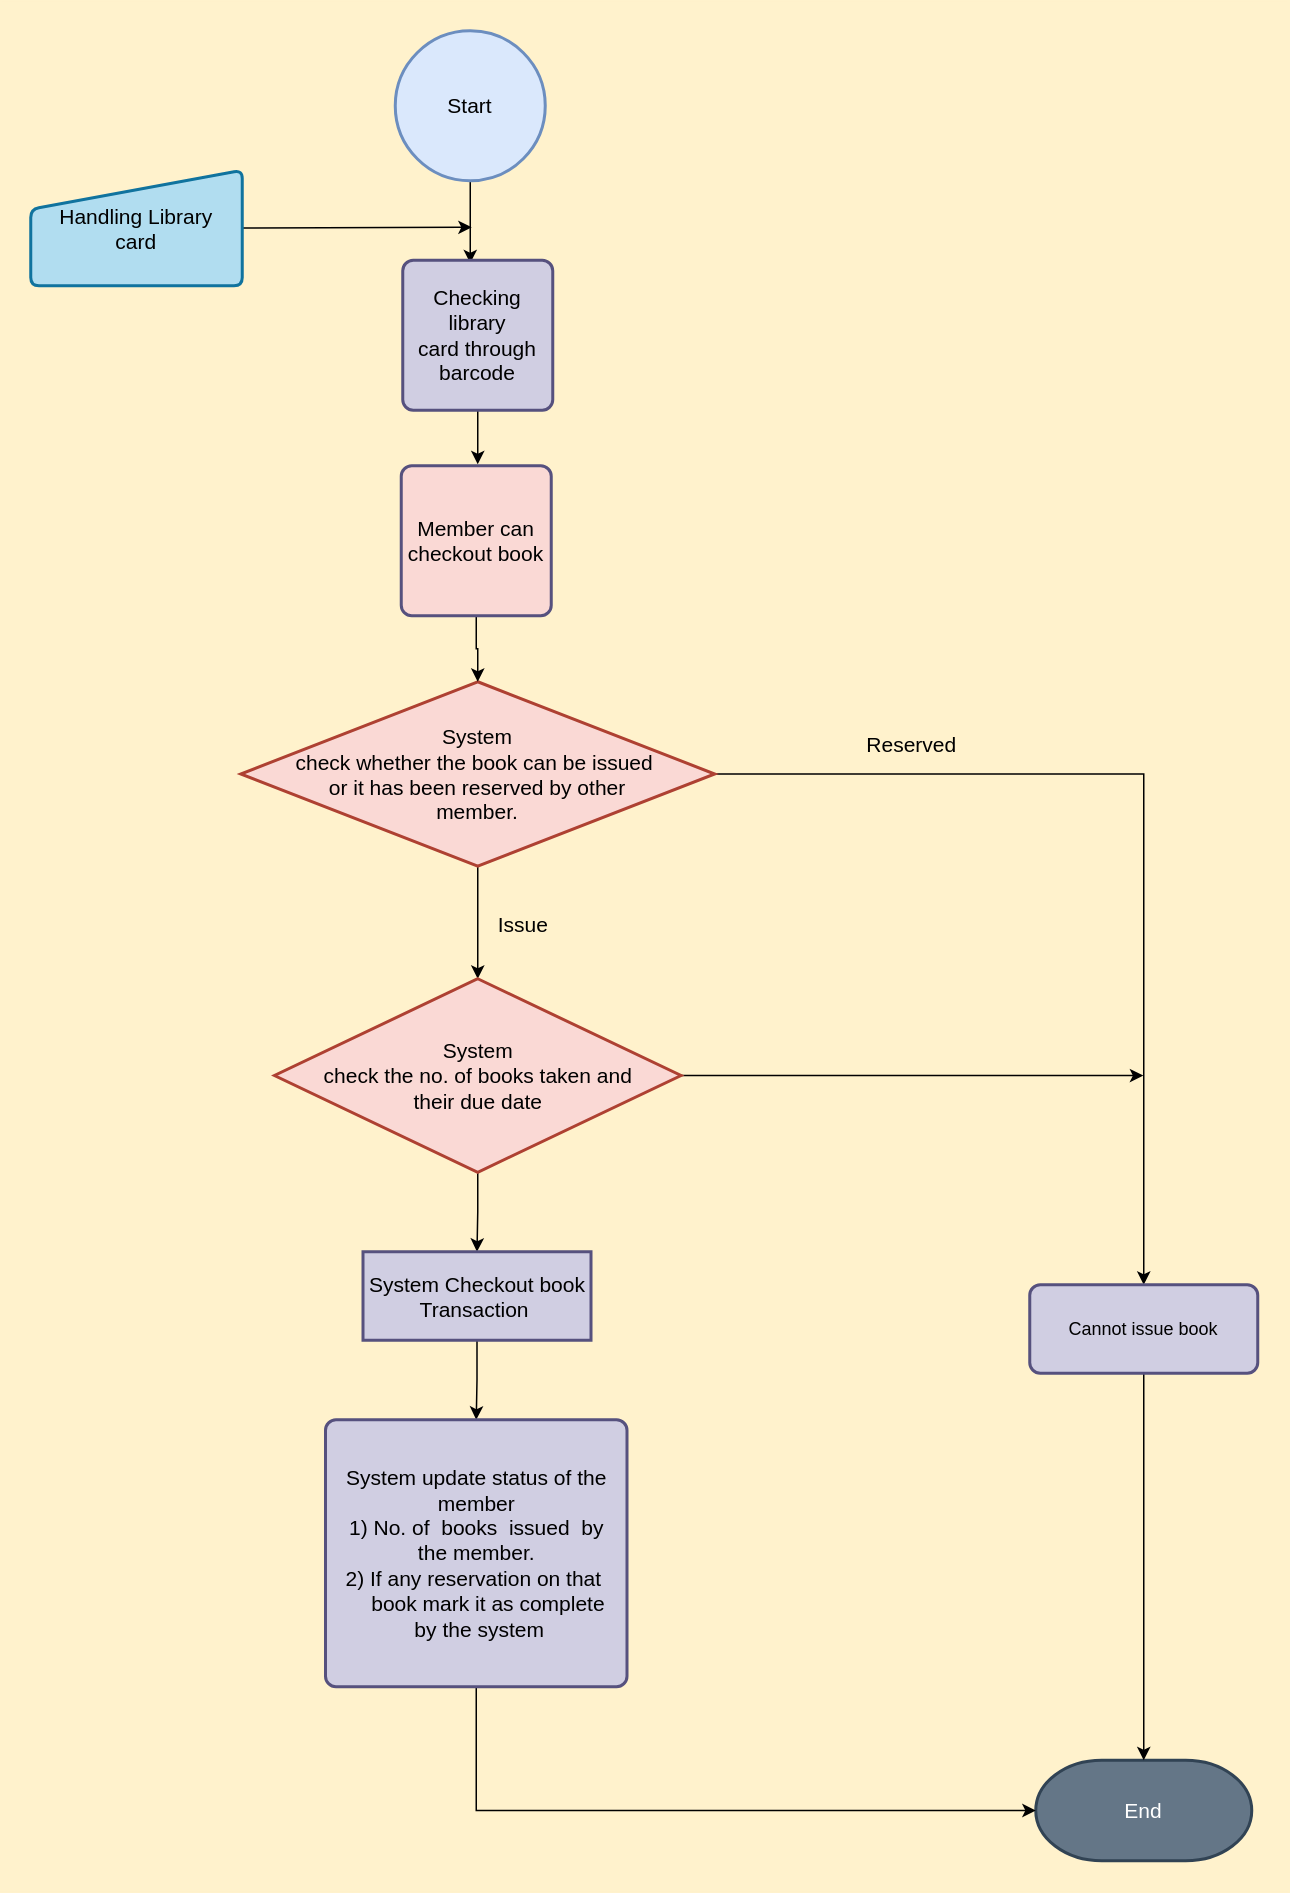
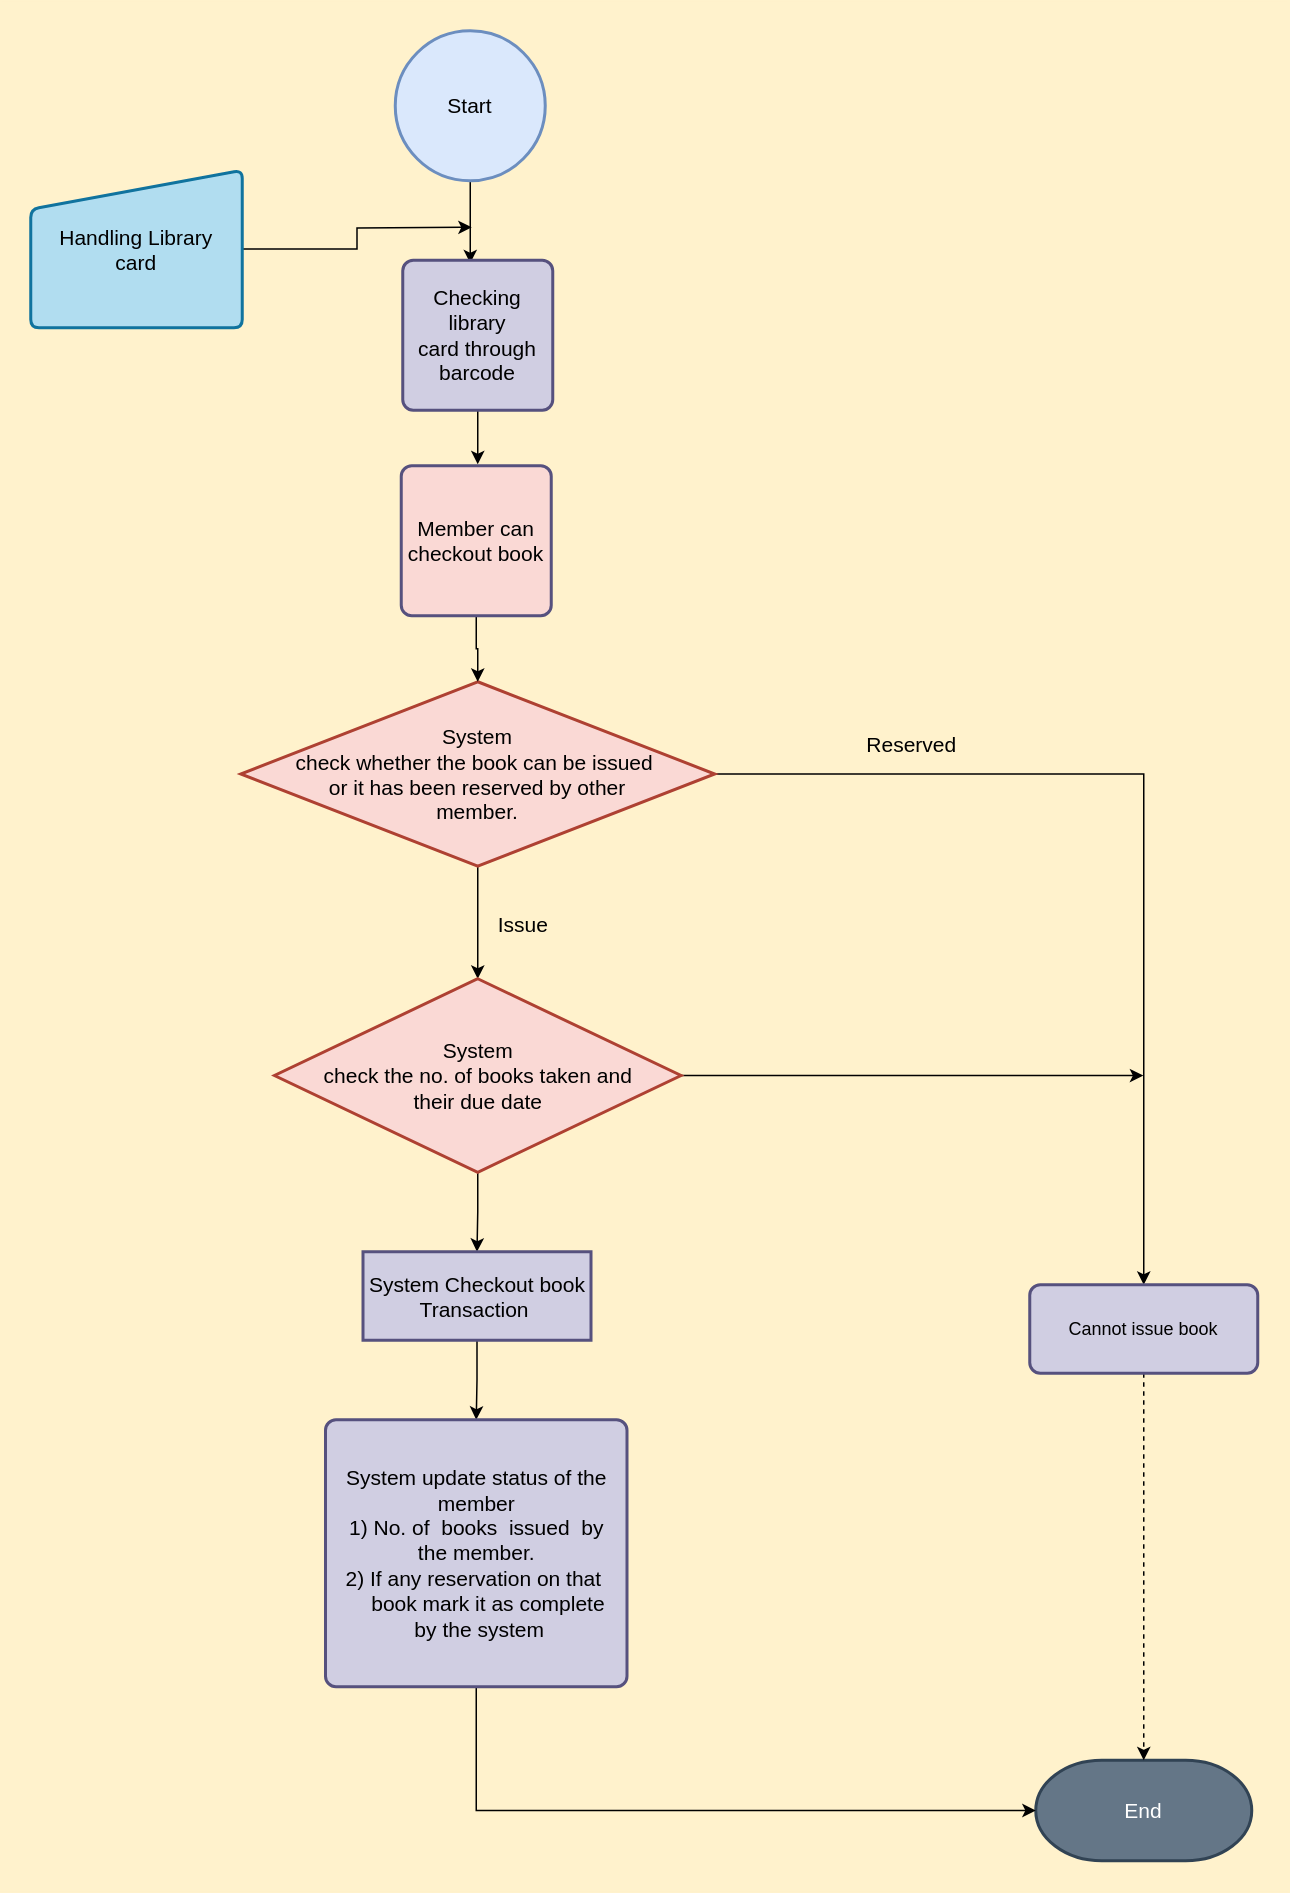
(137, 228) -> (137, 249)
(1144, 1563) -> (1144, 1563)
